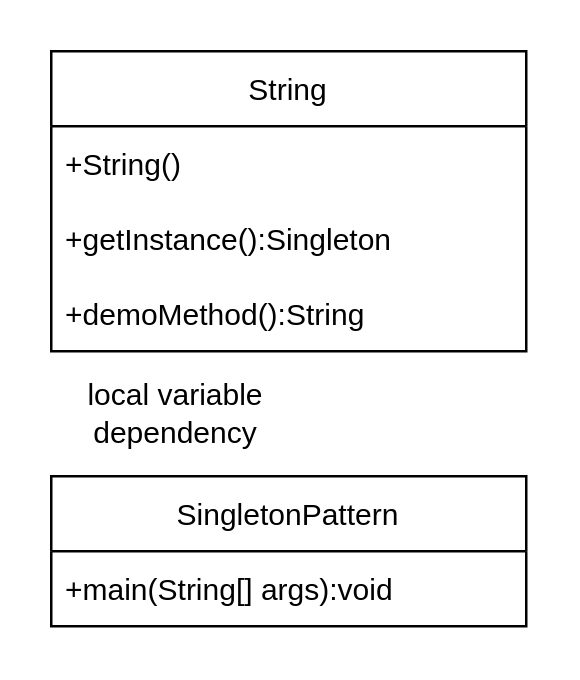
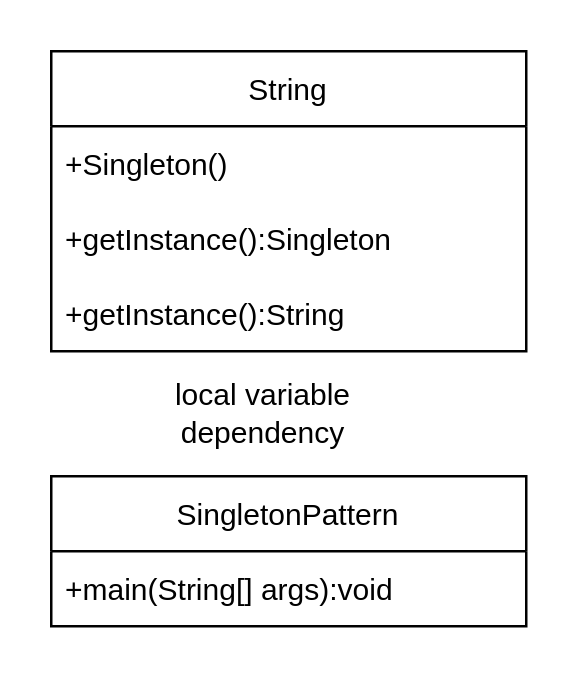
(137, 165) -> (158, 165)
(225, 315) -> (234, 315)
(176, 414) -> (264, 414)
